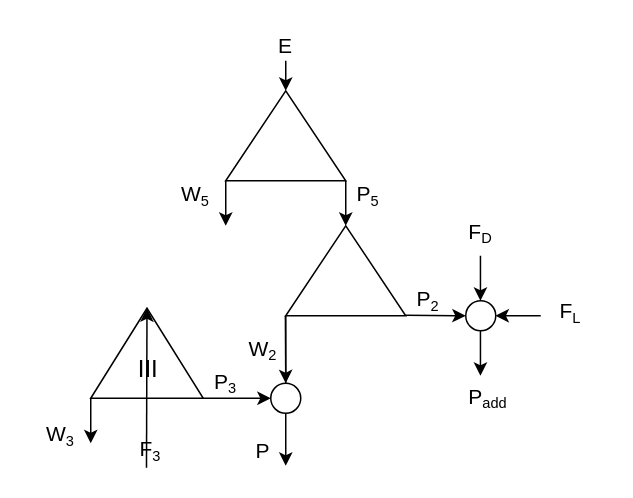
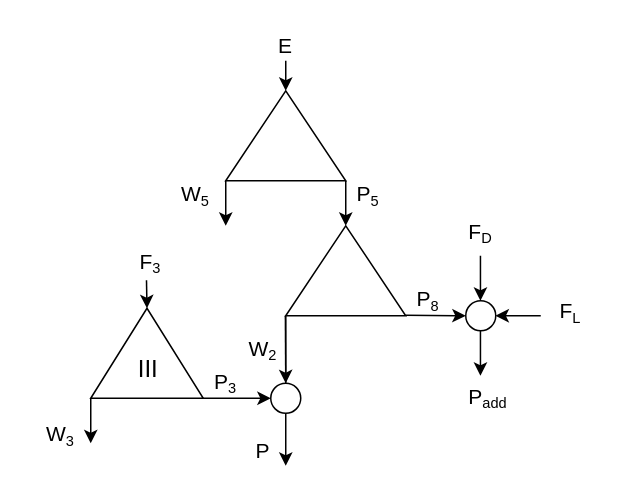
(428, 301) -> (428, 301)
(151, 451) -> (151, 263)
